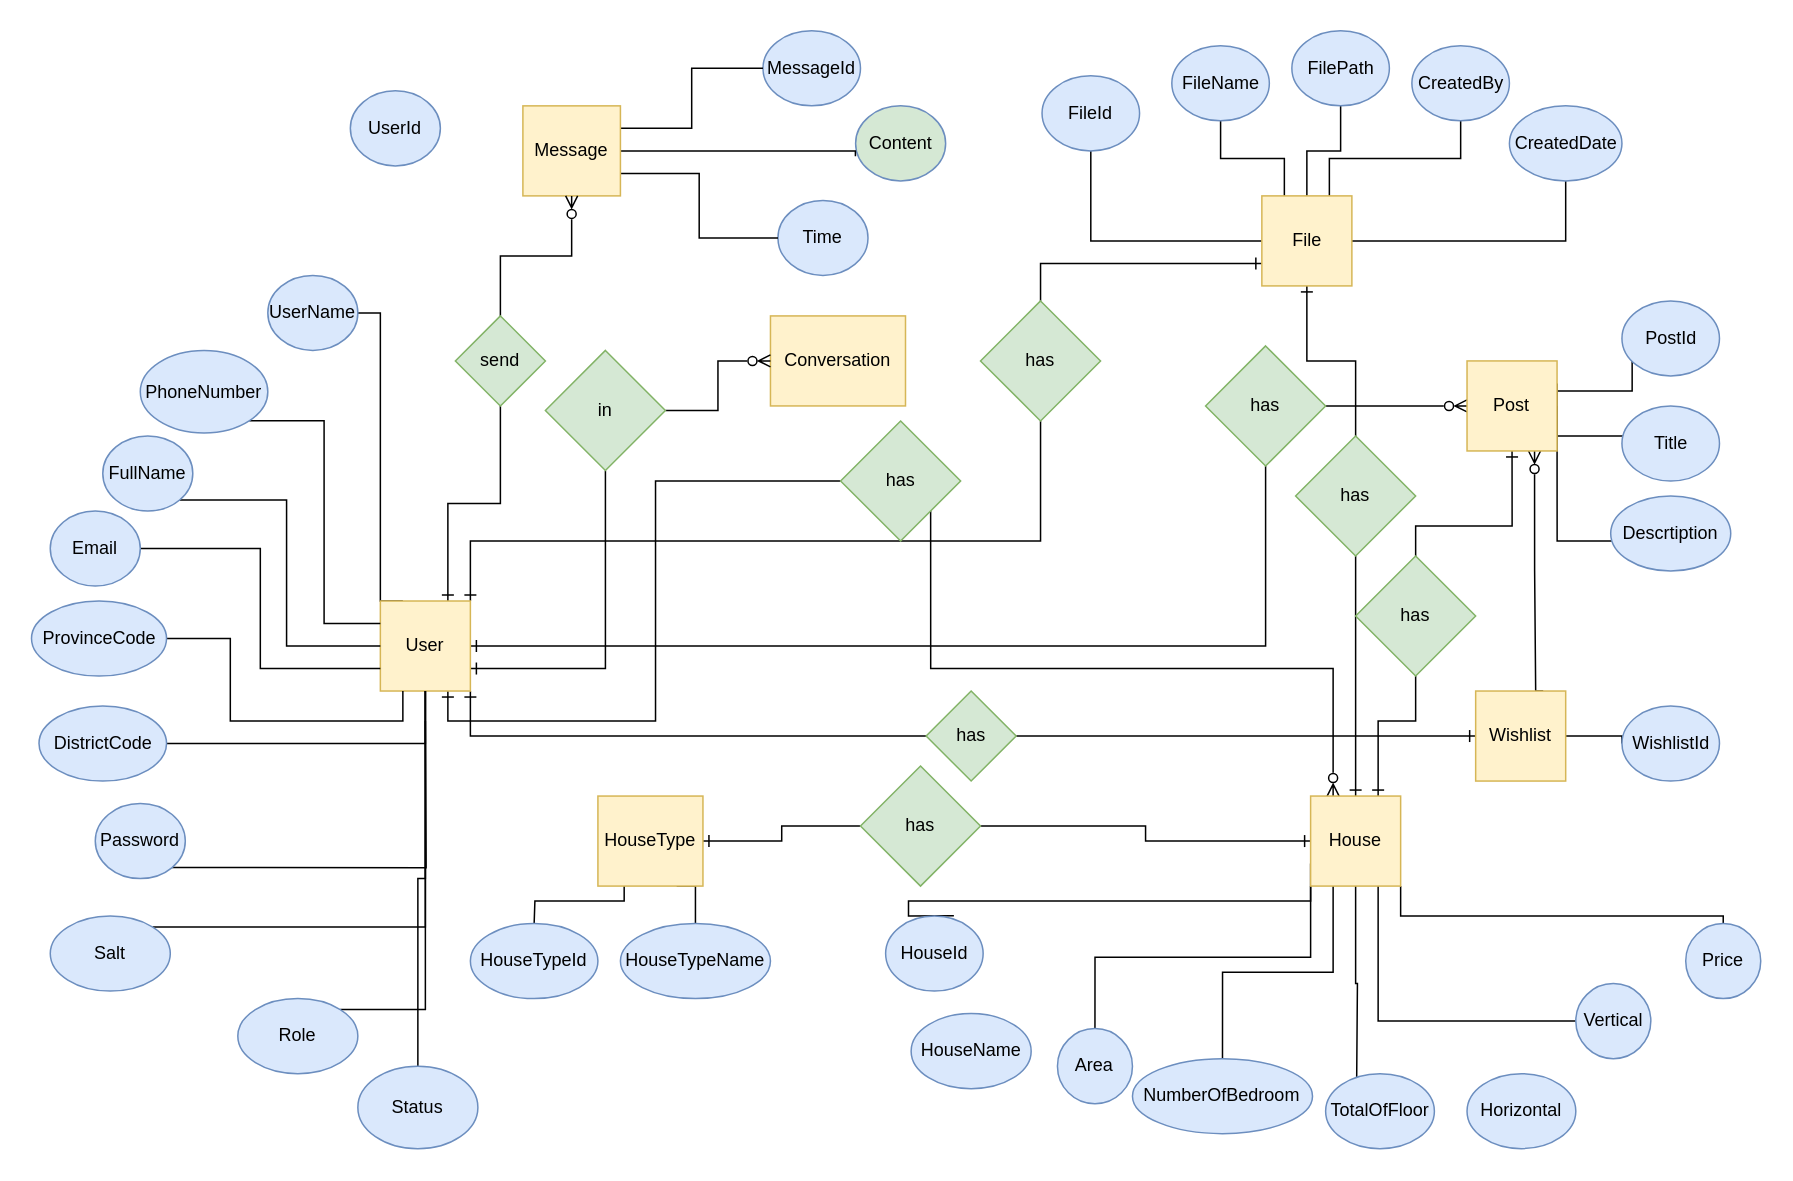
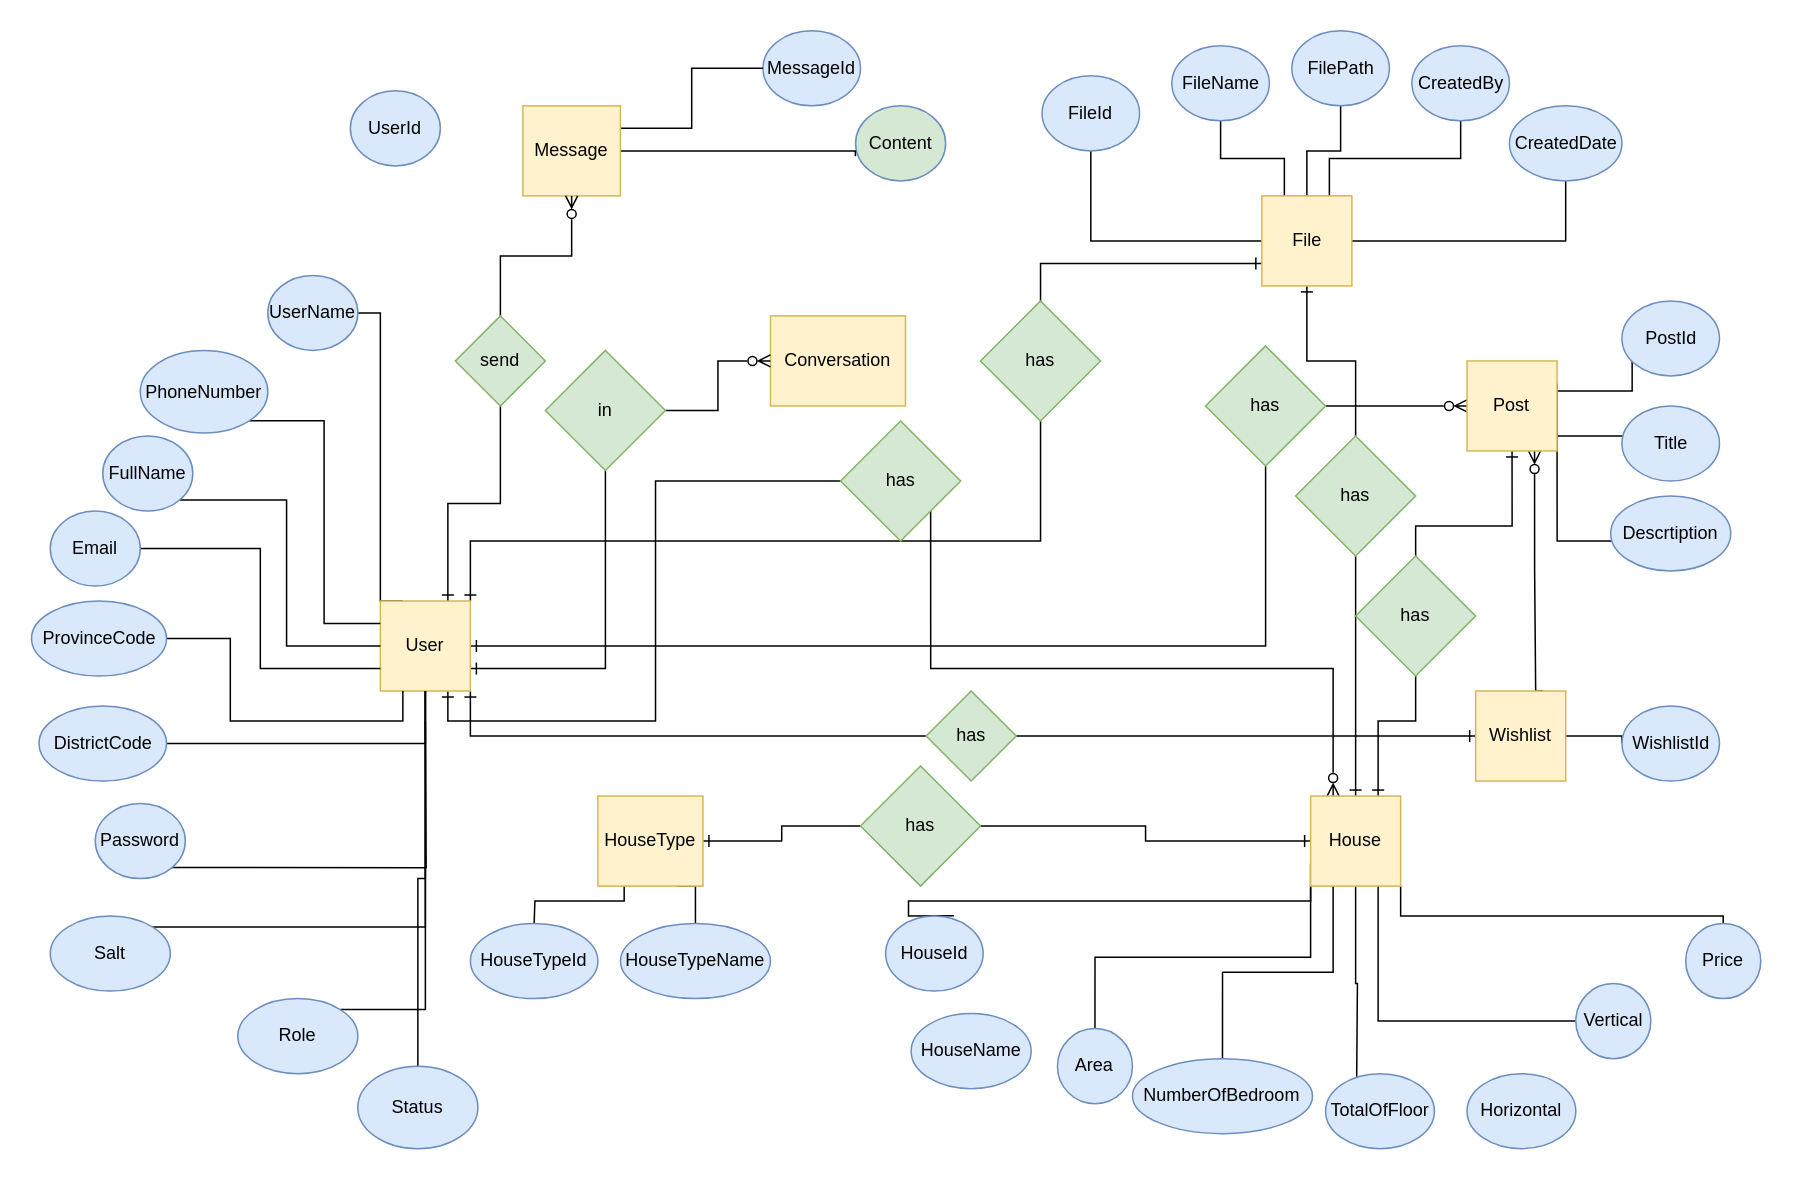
(699, 206) -> none
(823, 238) -> none
